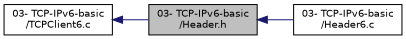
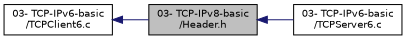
(203, 20) -> (203, 20)
(348, 20) -> (348, 20)
